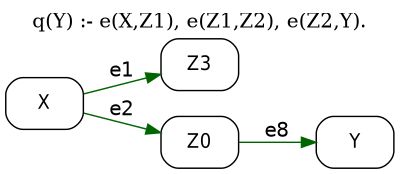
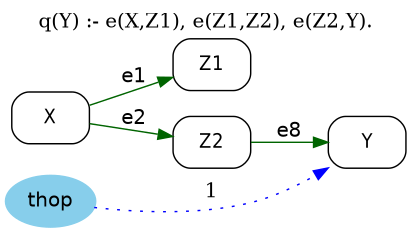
(200, 65) -> (212, 65)
(200, 142) -> (212, 142)
none -> (51, 201)
